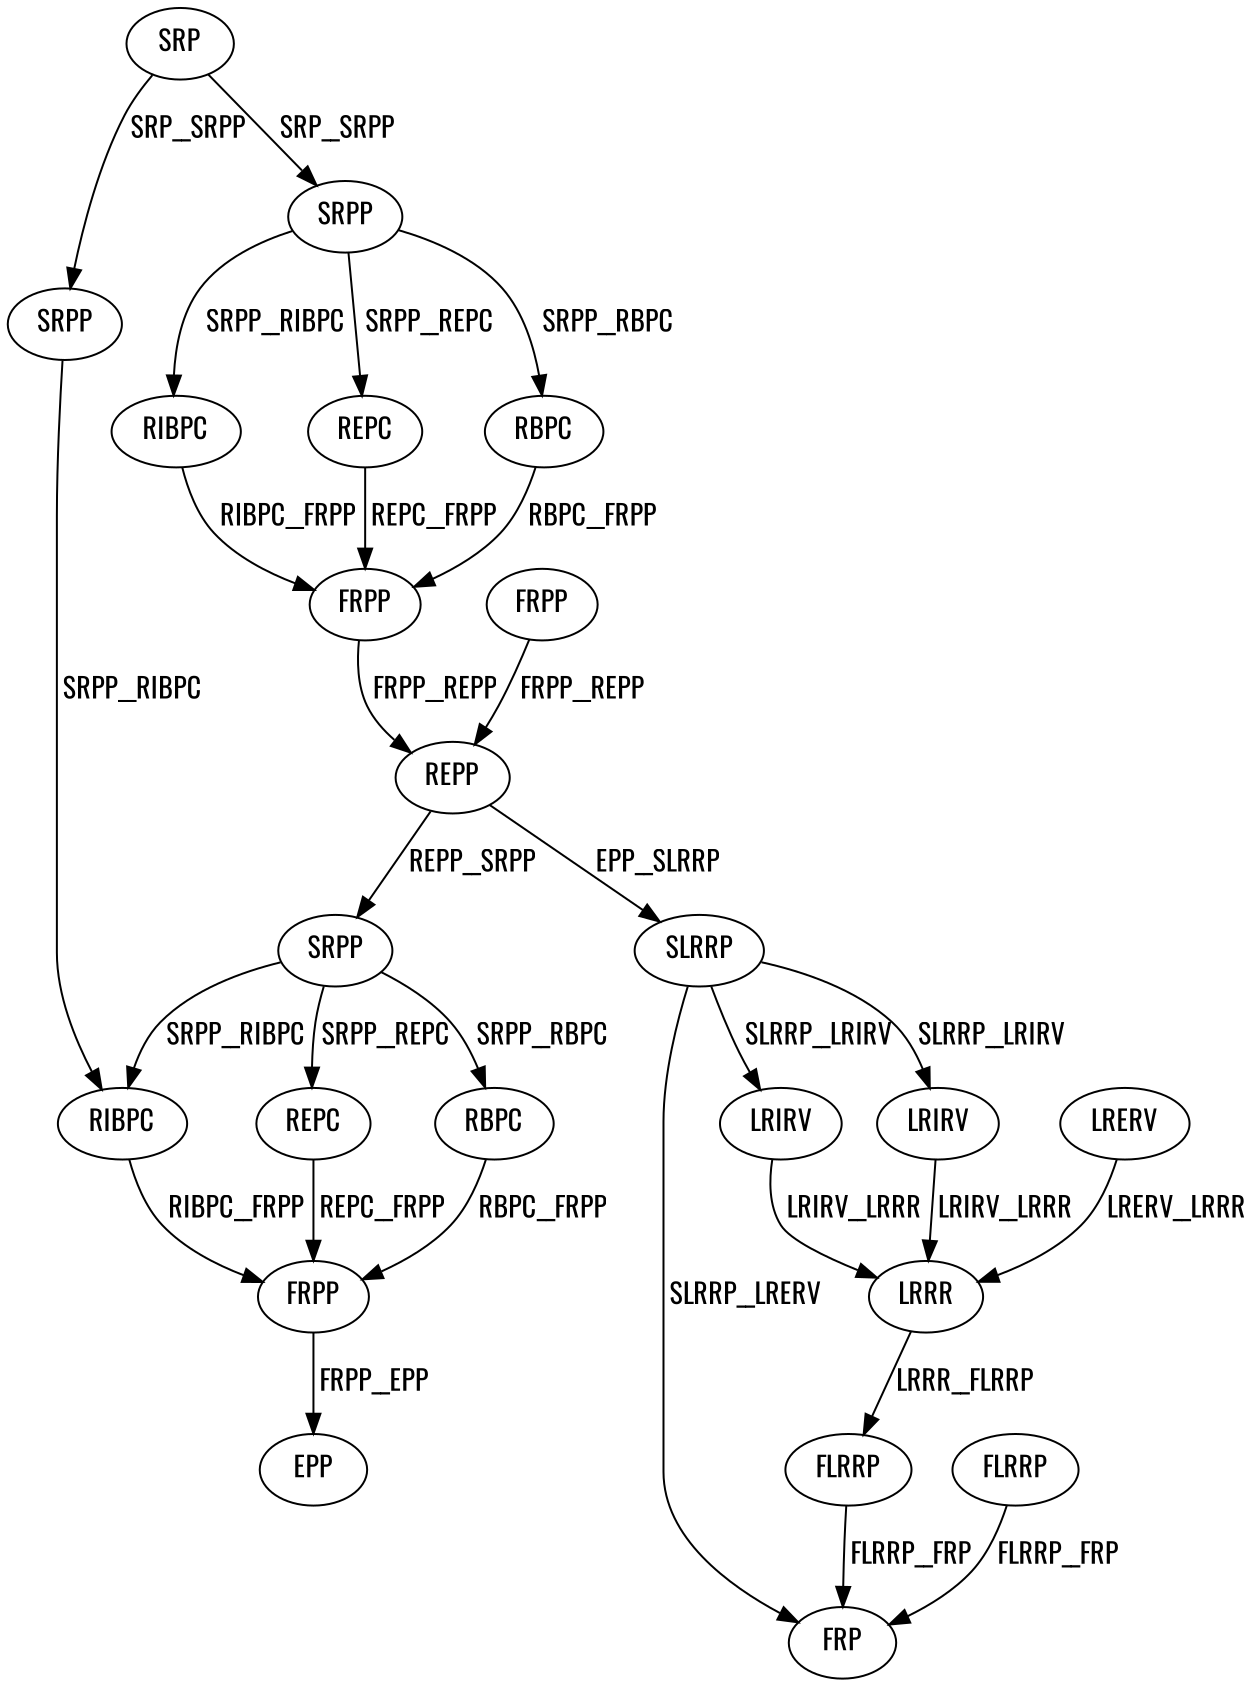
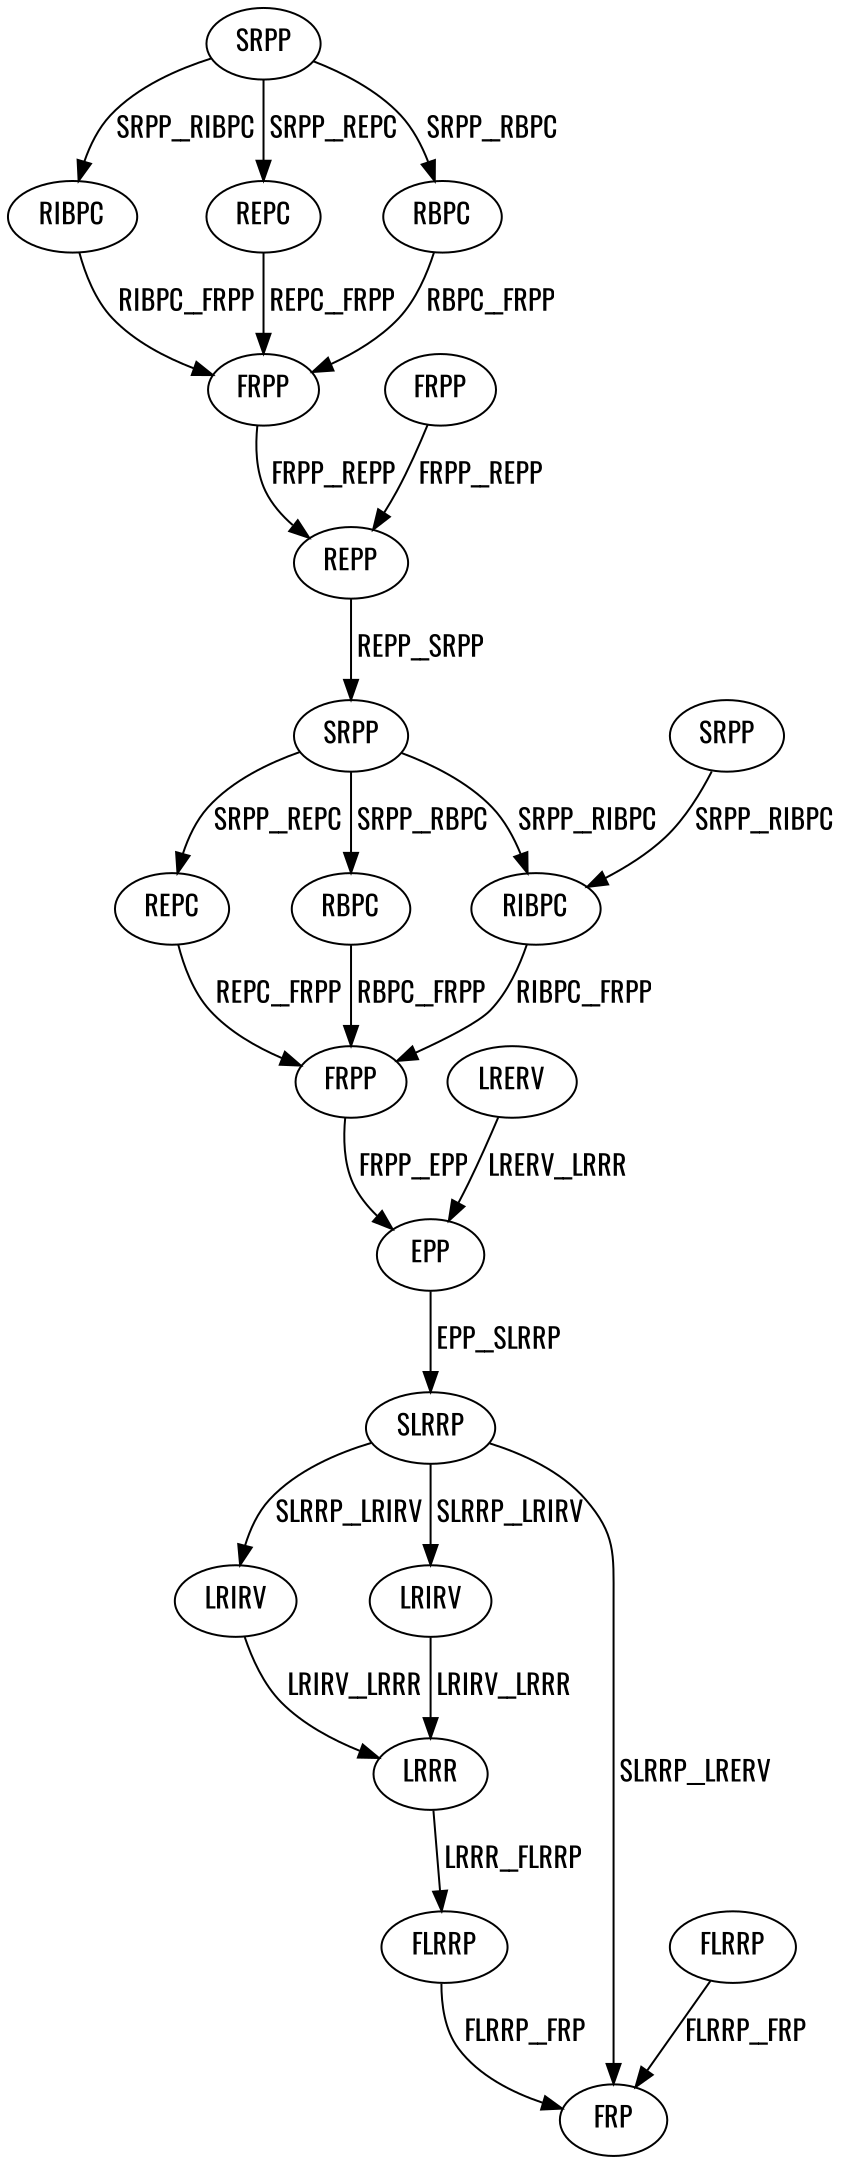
(180, 44) -> none
(566, 858) -> (431, 1332)
(1073, 1233) -> (479, 1161)
